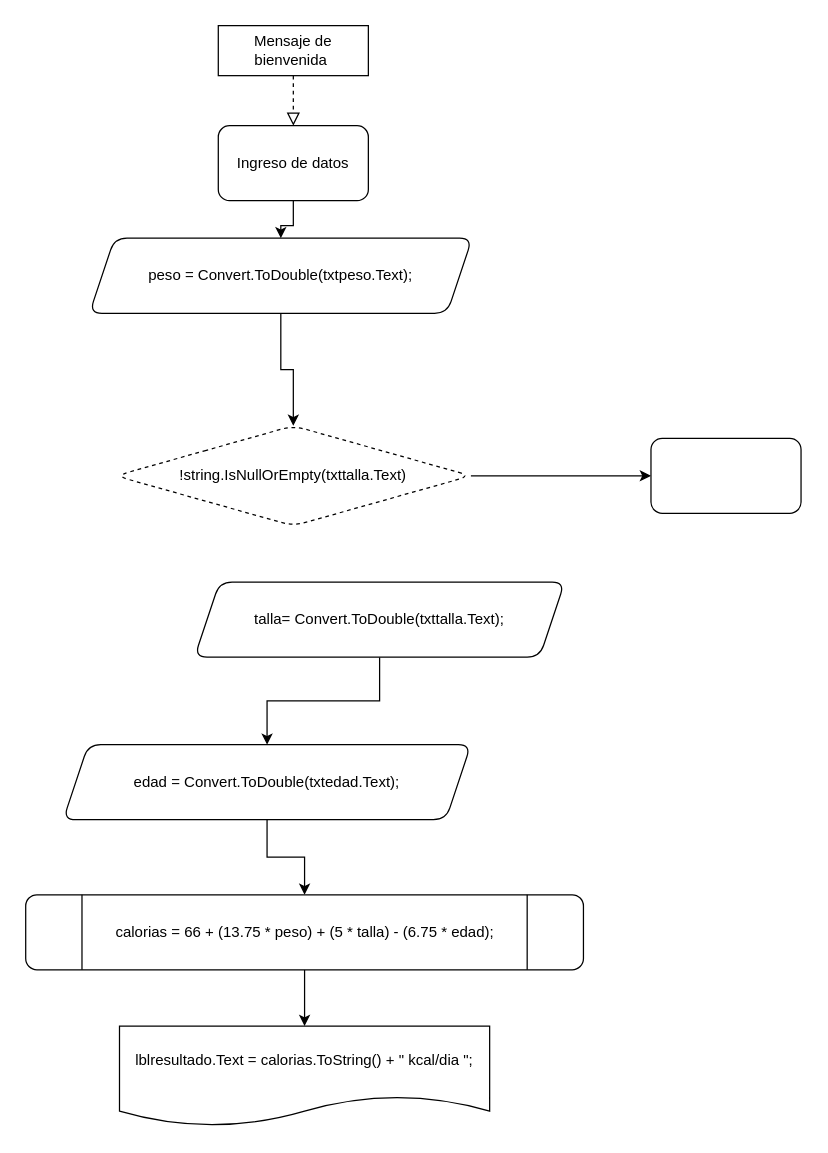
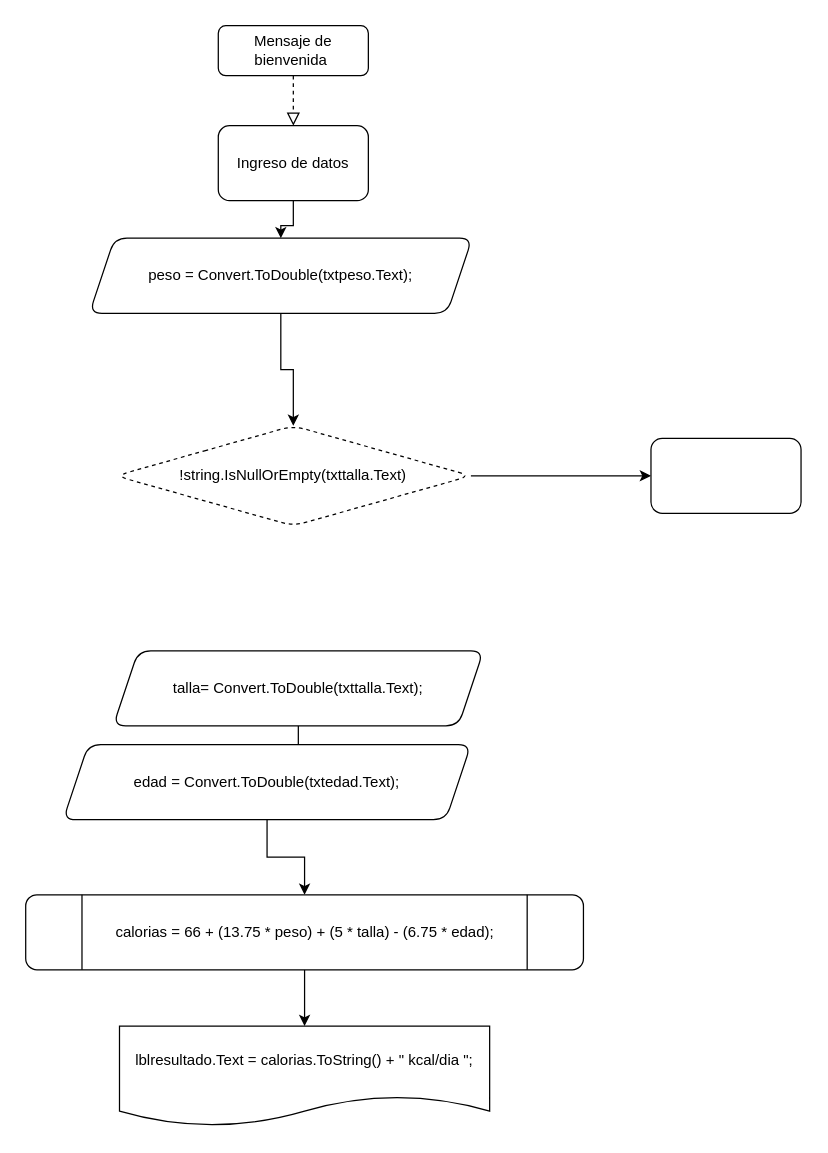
(293, 51) -> (293, 51)
(379, 619) -> (298, 688)
